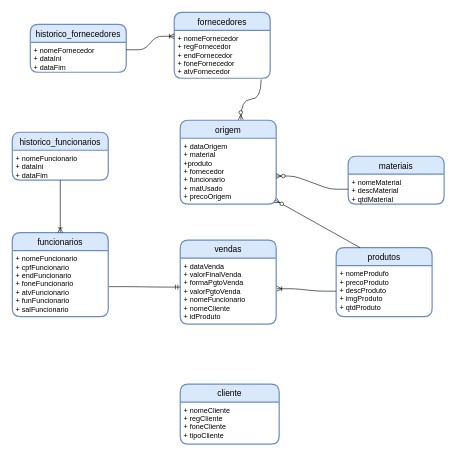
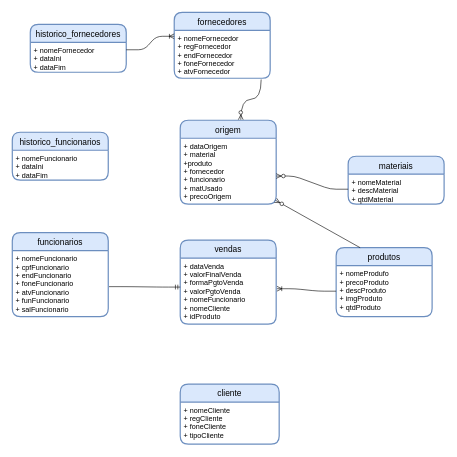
(60, 208) -> none
